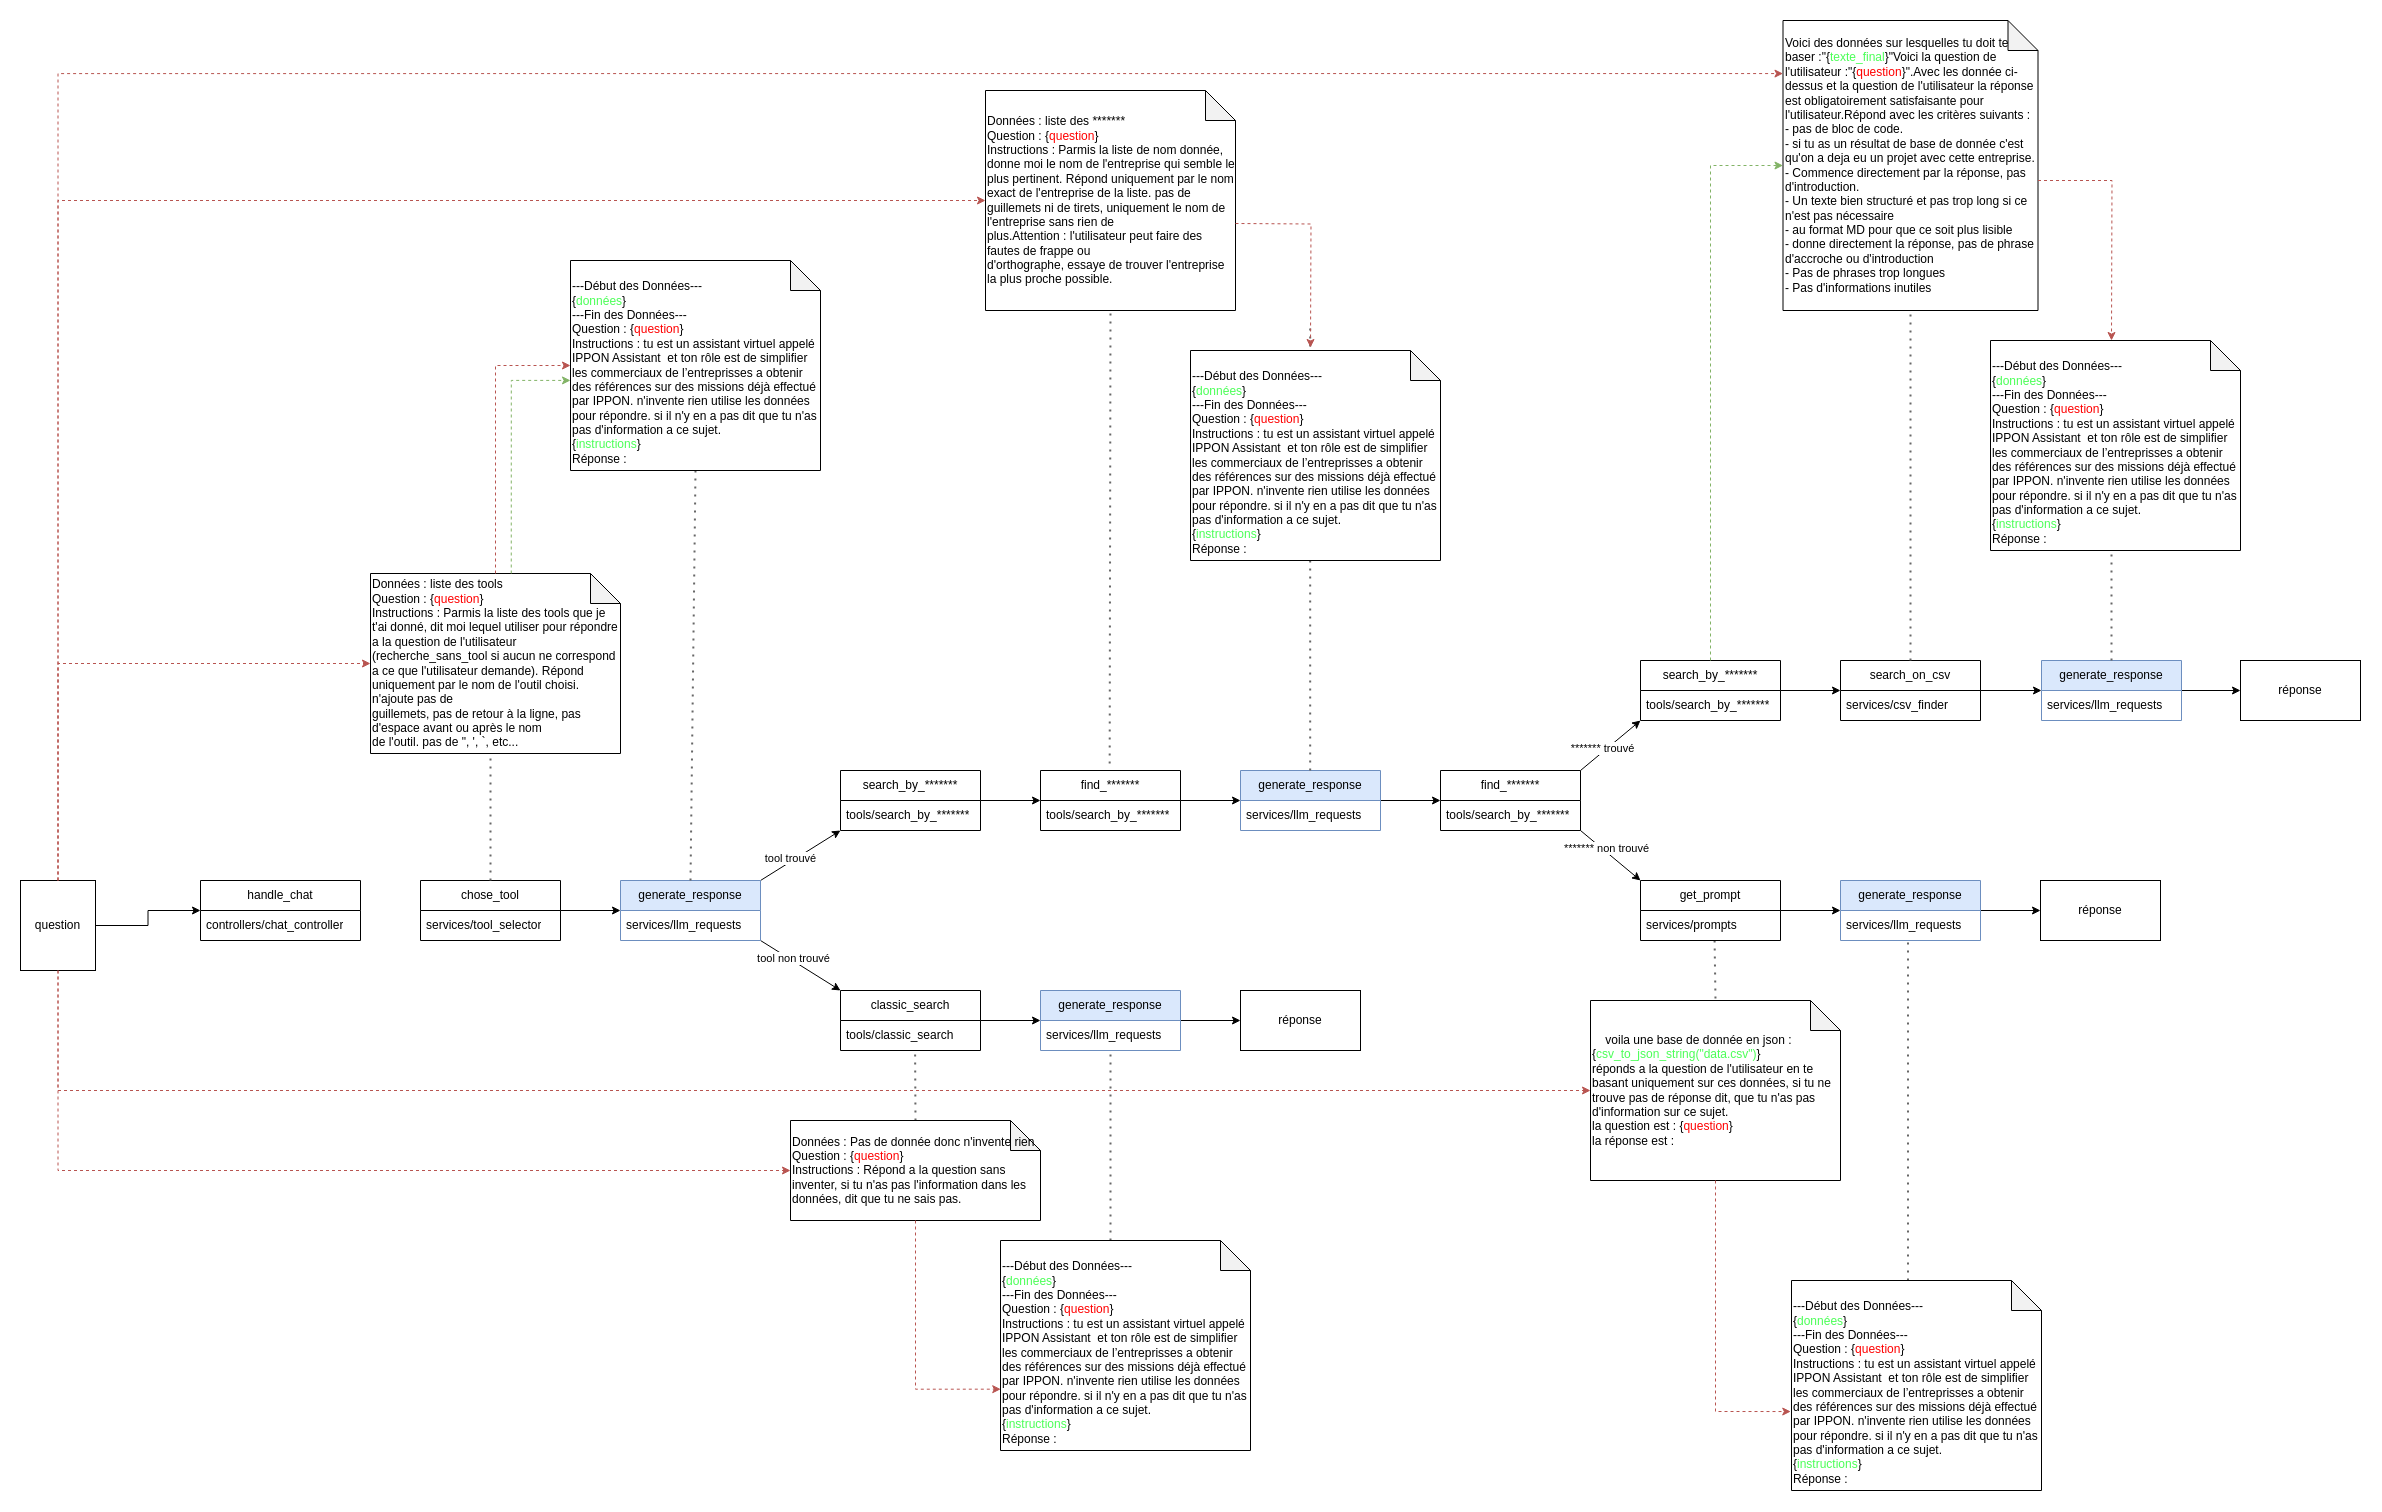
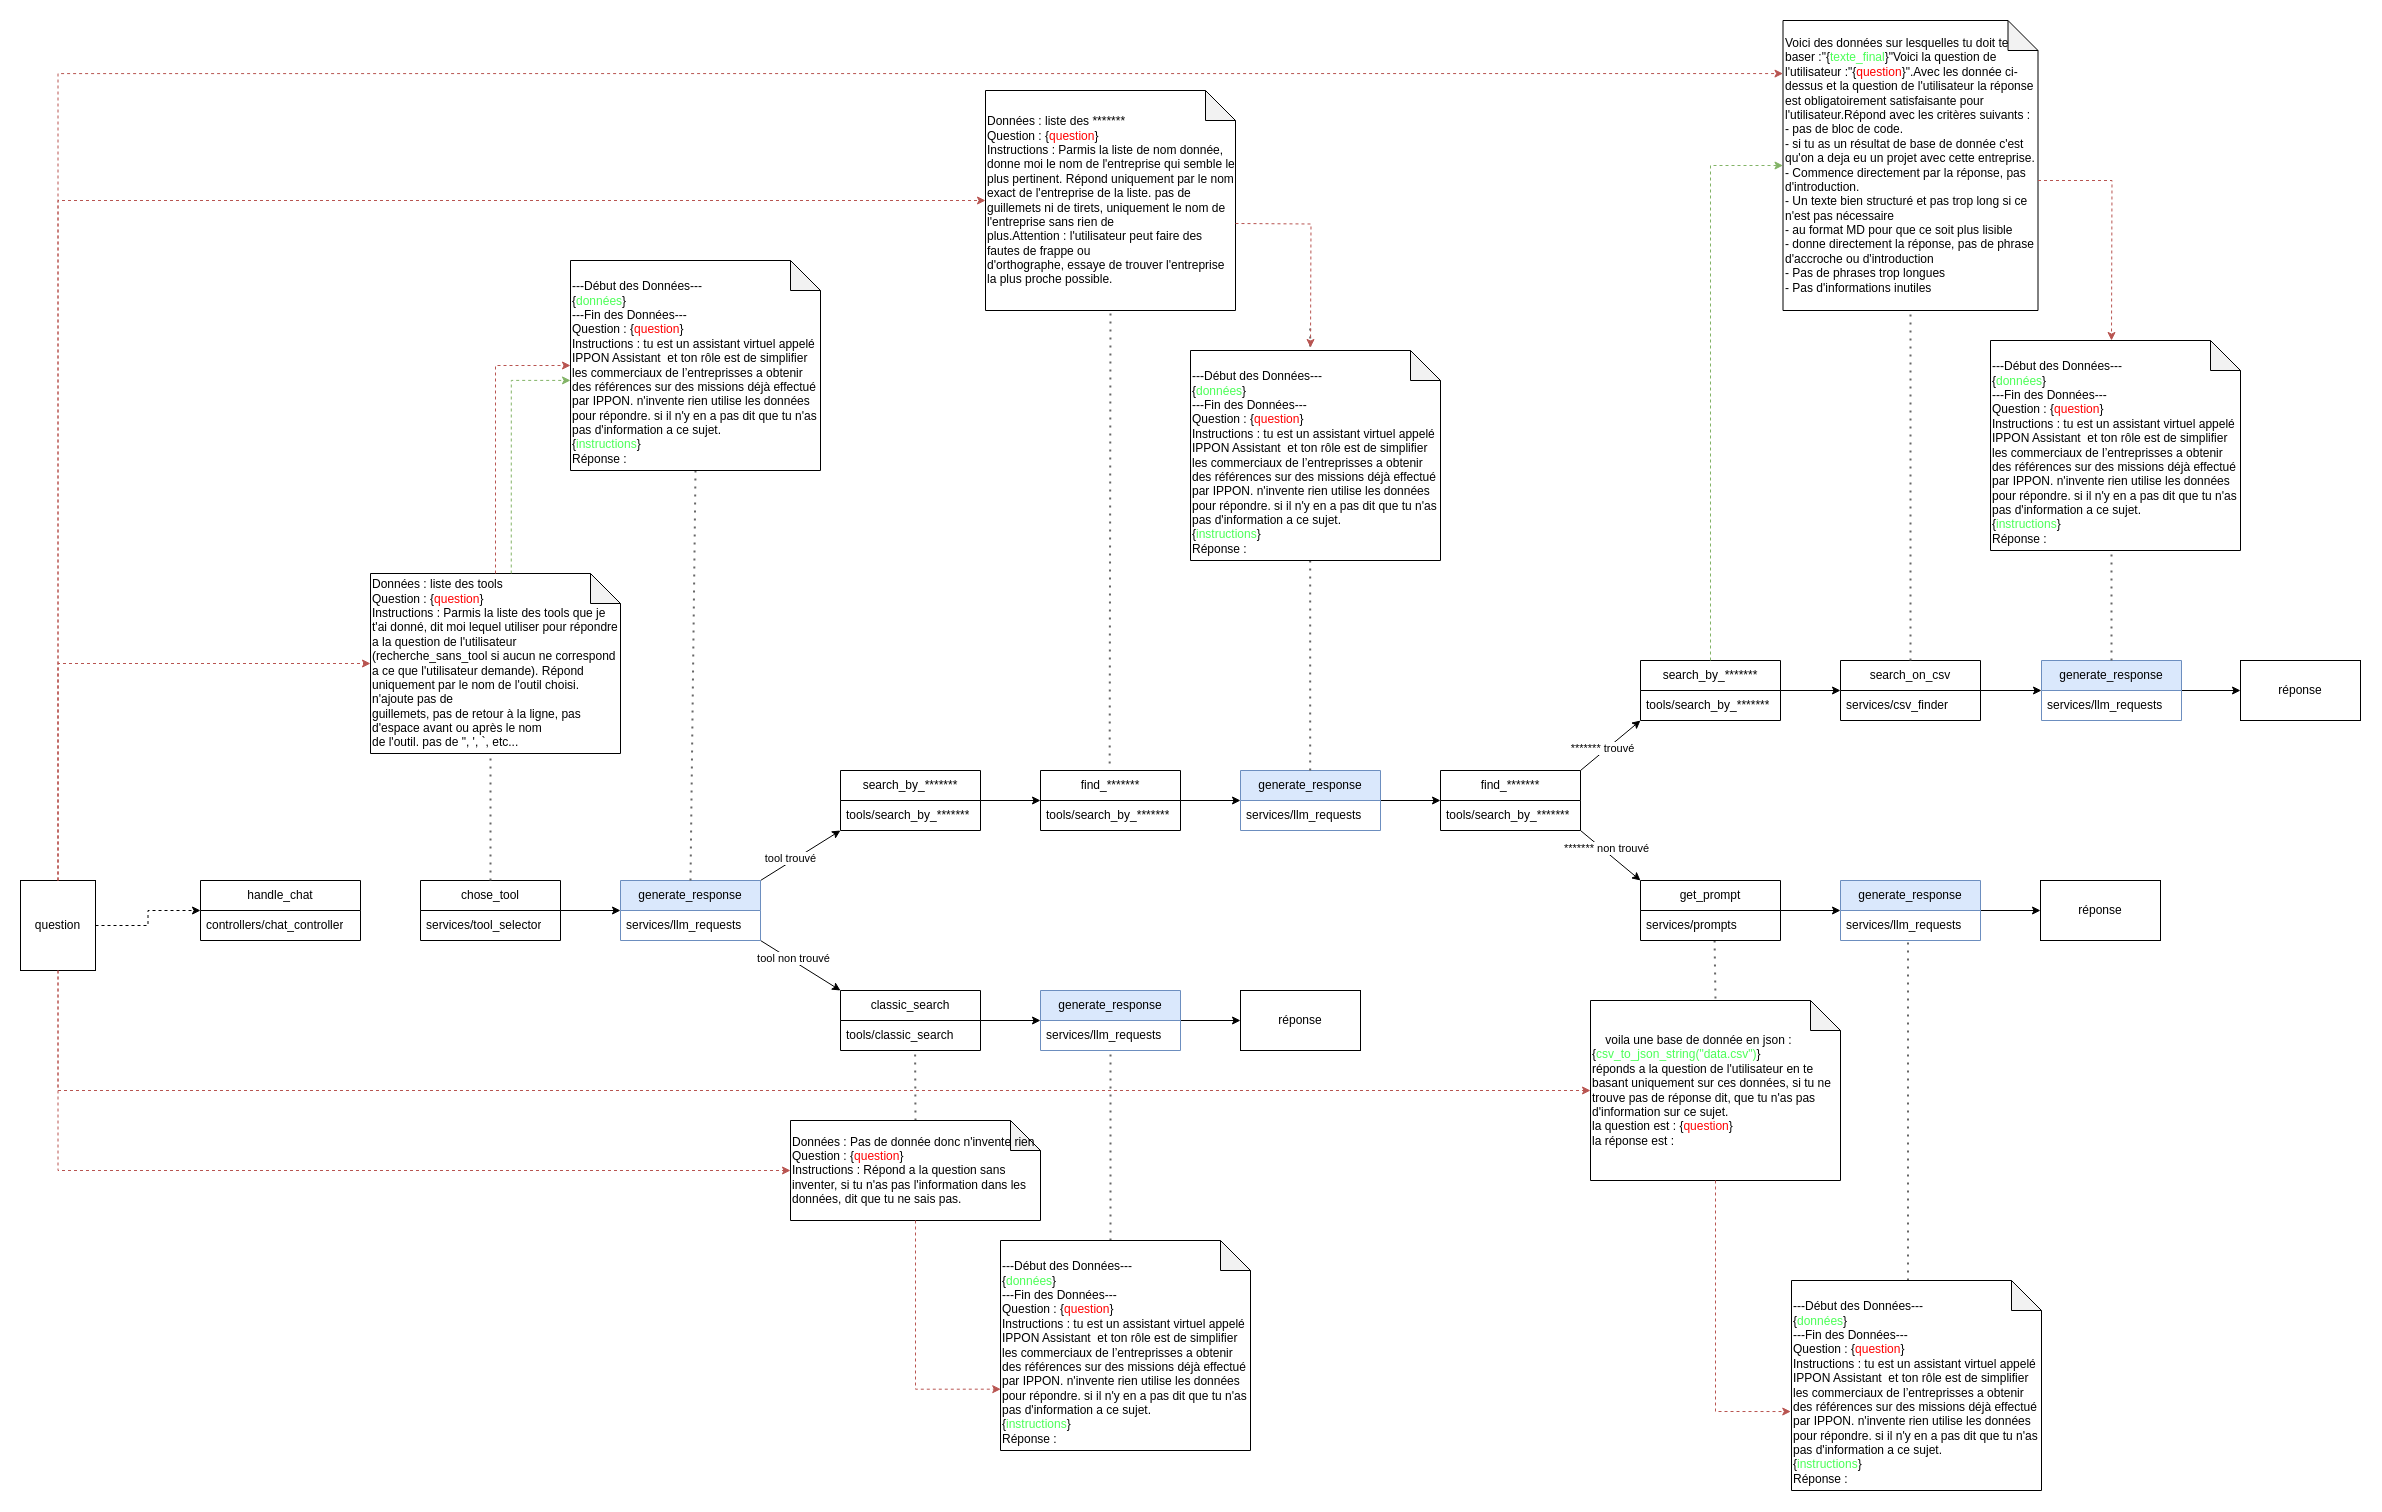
(148, 922) -> (148, 922)
